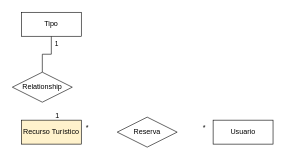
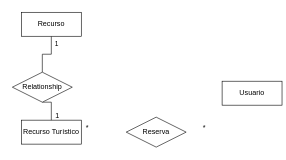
(51, 24) -> (51, 24)
none -> (51, 106)
(51, 132) -> (51, 132)
(147, 132) -> (156, 132)
(243, 132) -> (252, 93)
